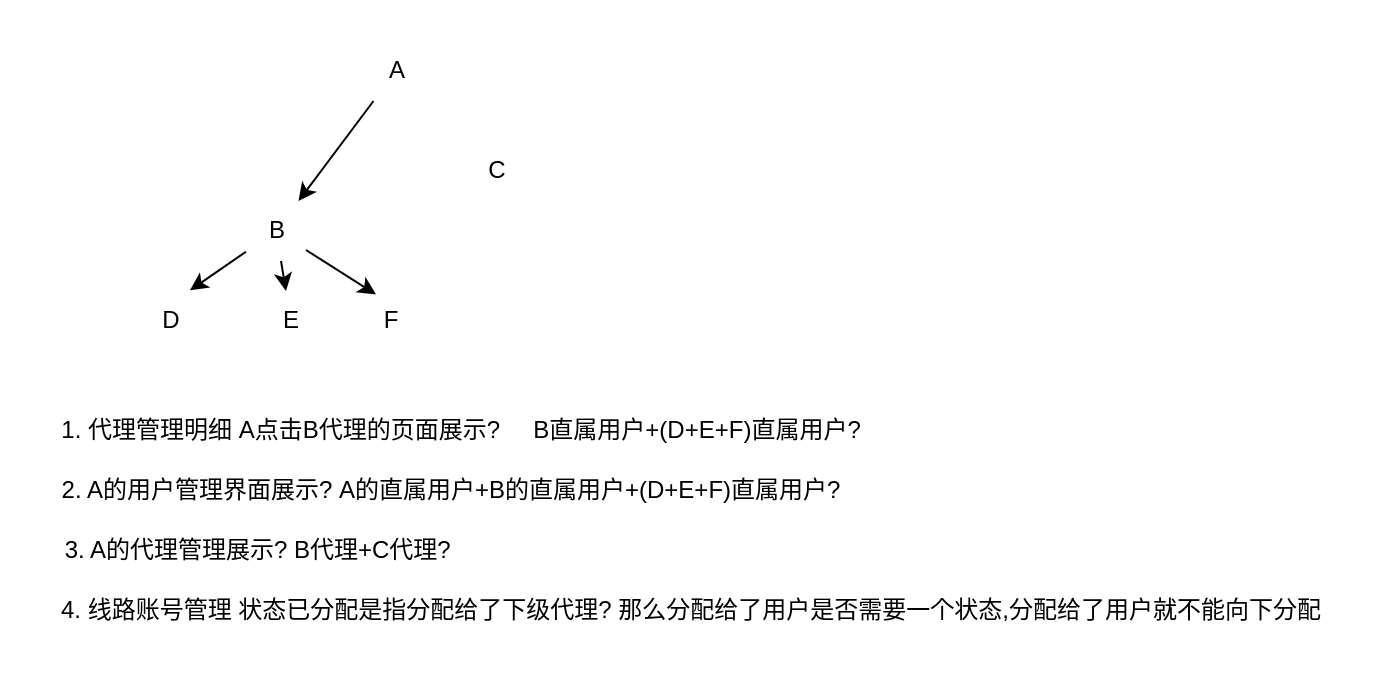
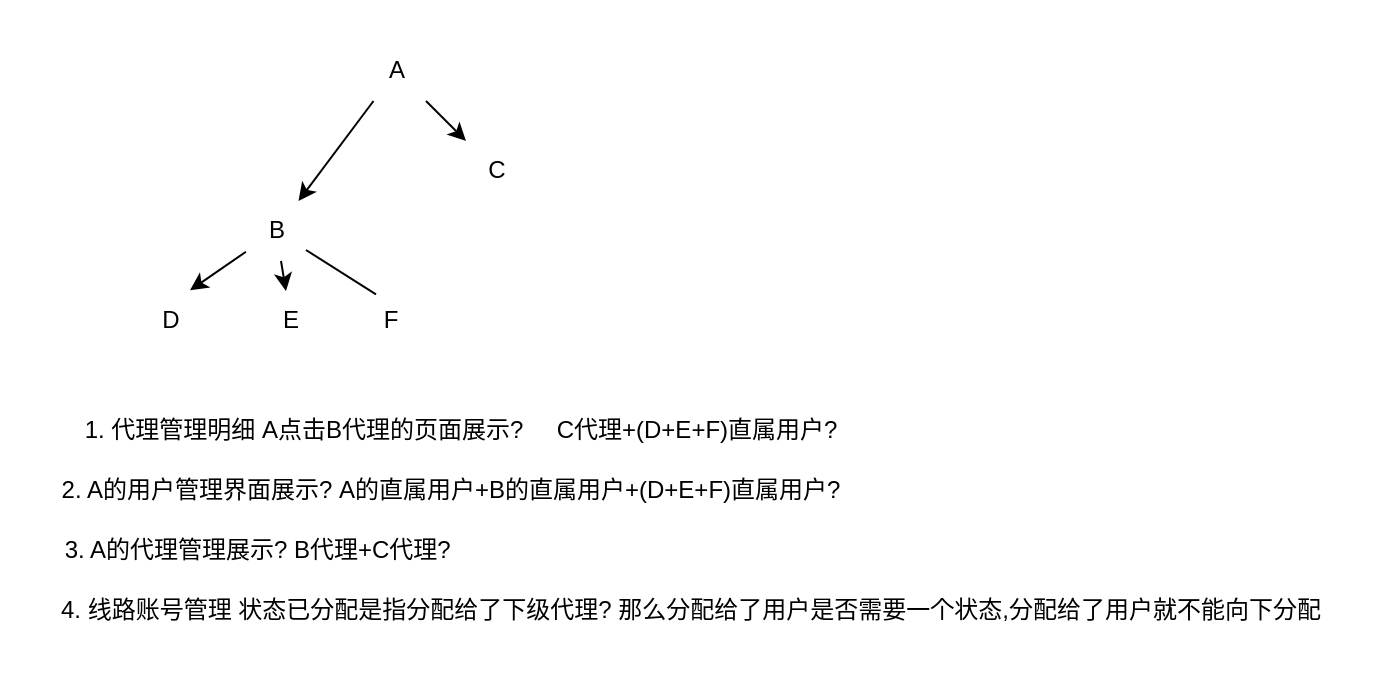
none -> (441, 116)
(364, 286) -> (369, 290)
(462, 431) -> (462, 431)
